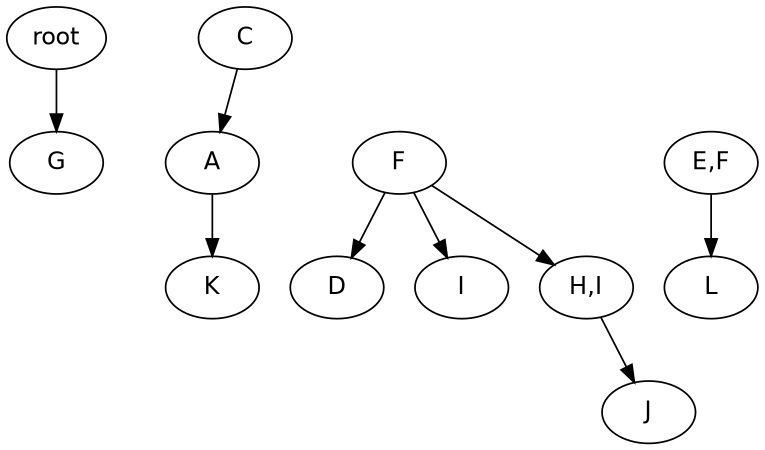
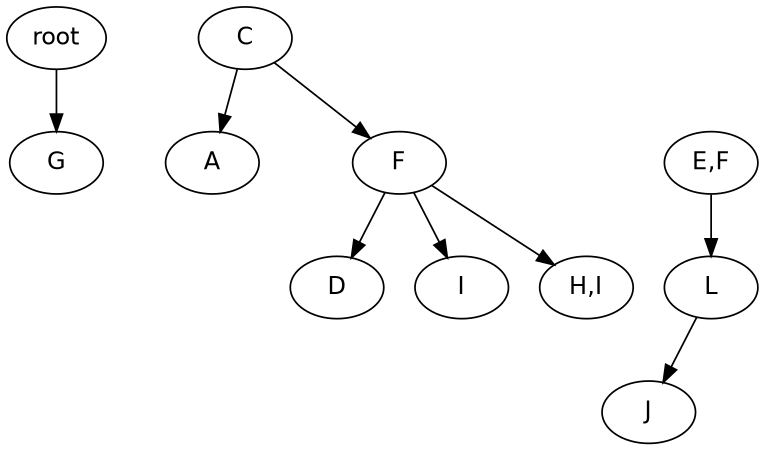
none -> (315, 95)
(212, 288) -> none
(614, 342) -> (684, 342)
